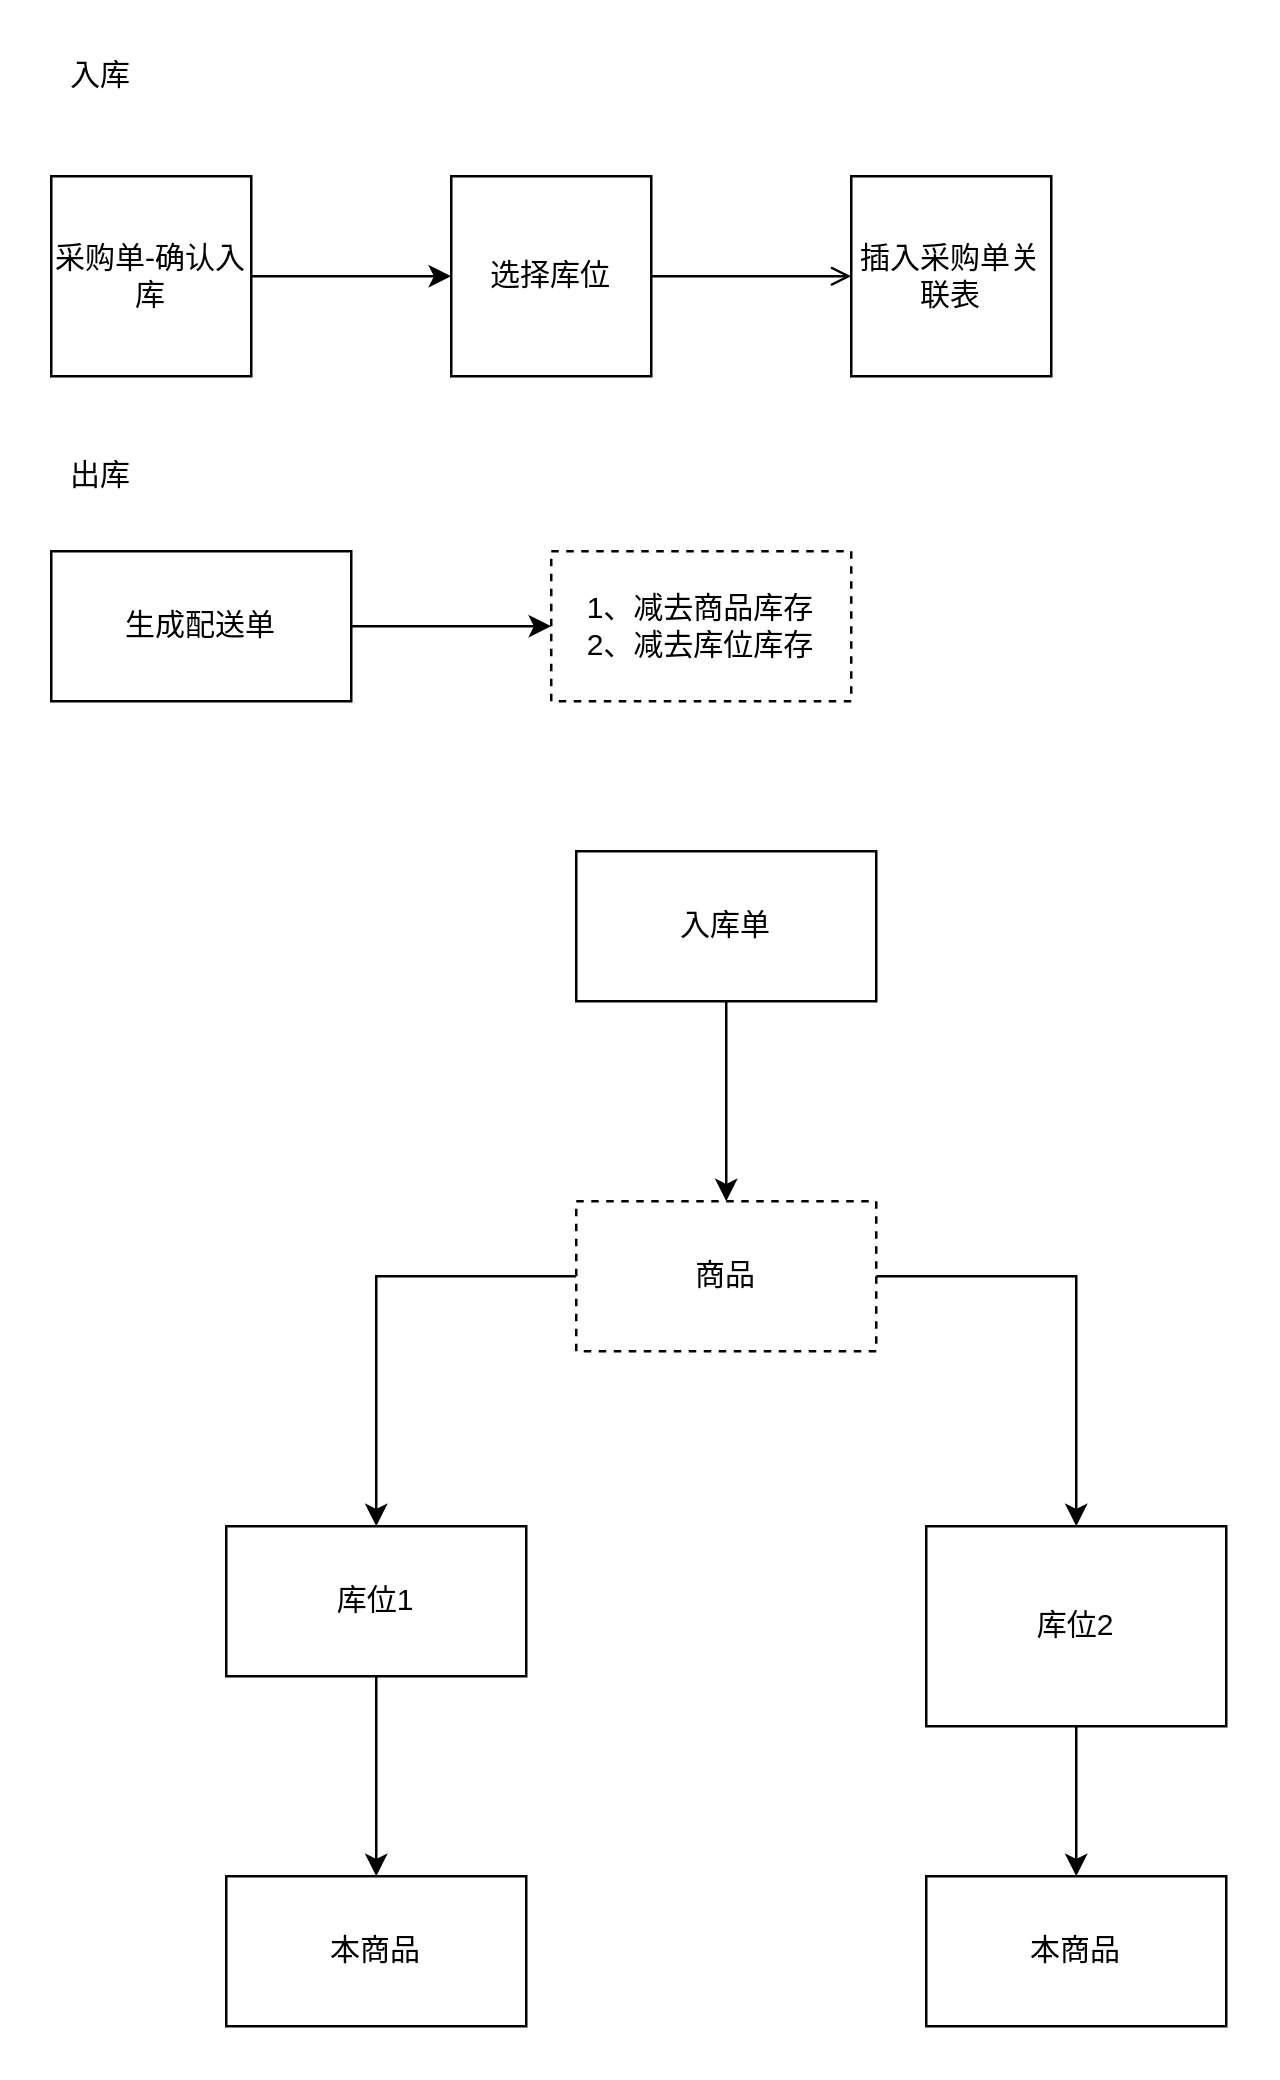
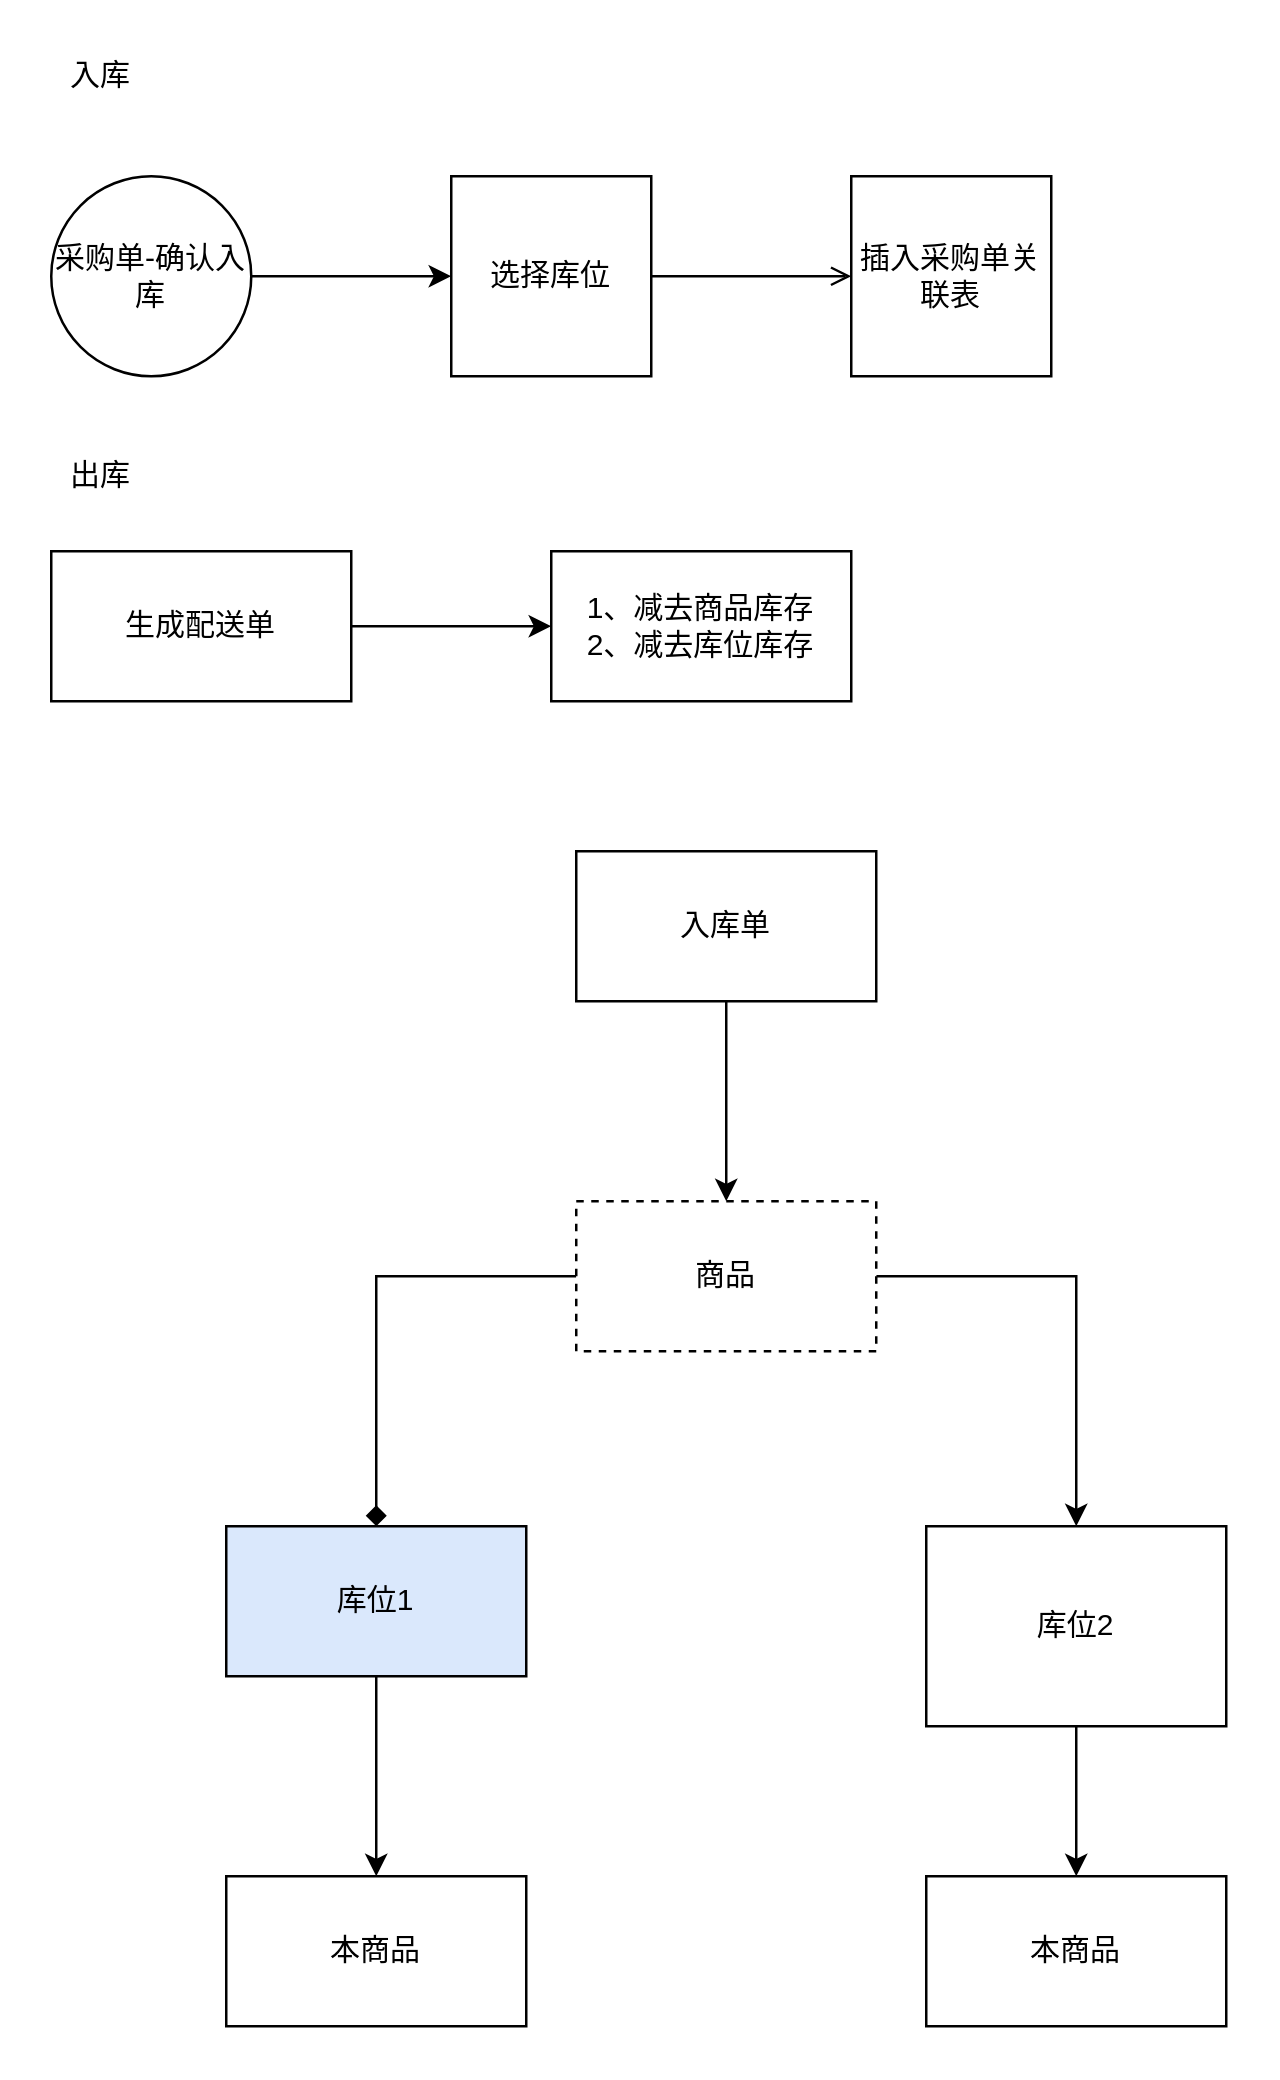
(151, 276) -> (151, 276)
(701, 626) -> (701, 626)
(376, 1507) -> (376, 1506)
(376, 1601) -> (376, 1601)
